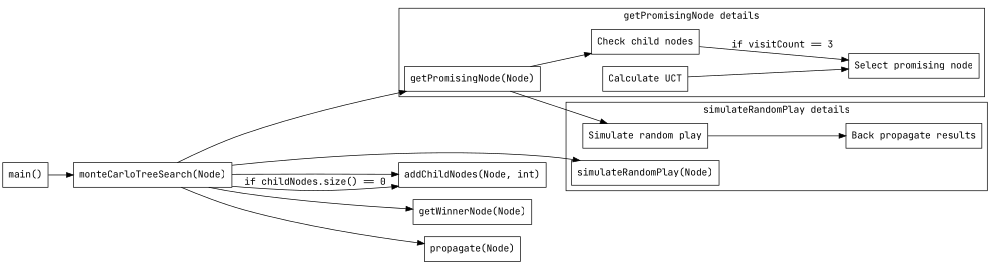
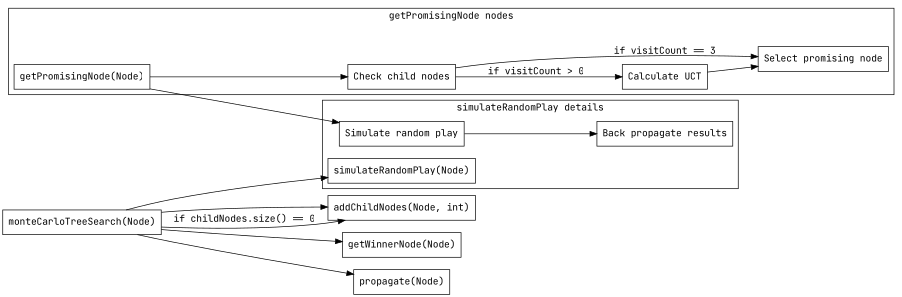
(692, 16) -> (451, 16)
none -> (535, 77)
(286, 121) -> none
(25, 175) -> none
